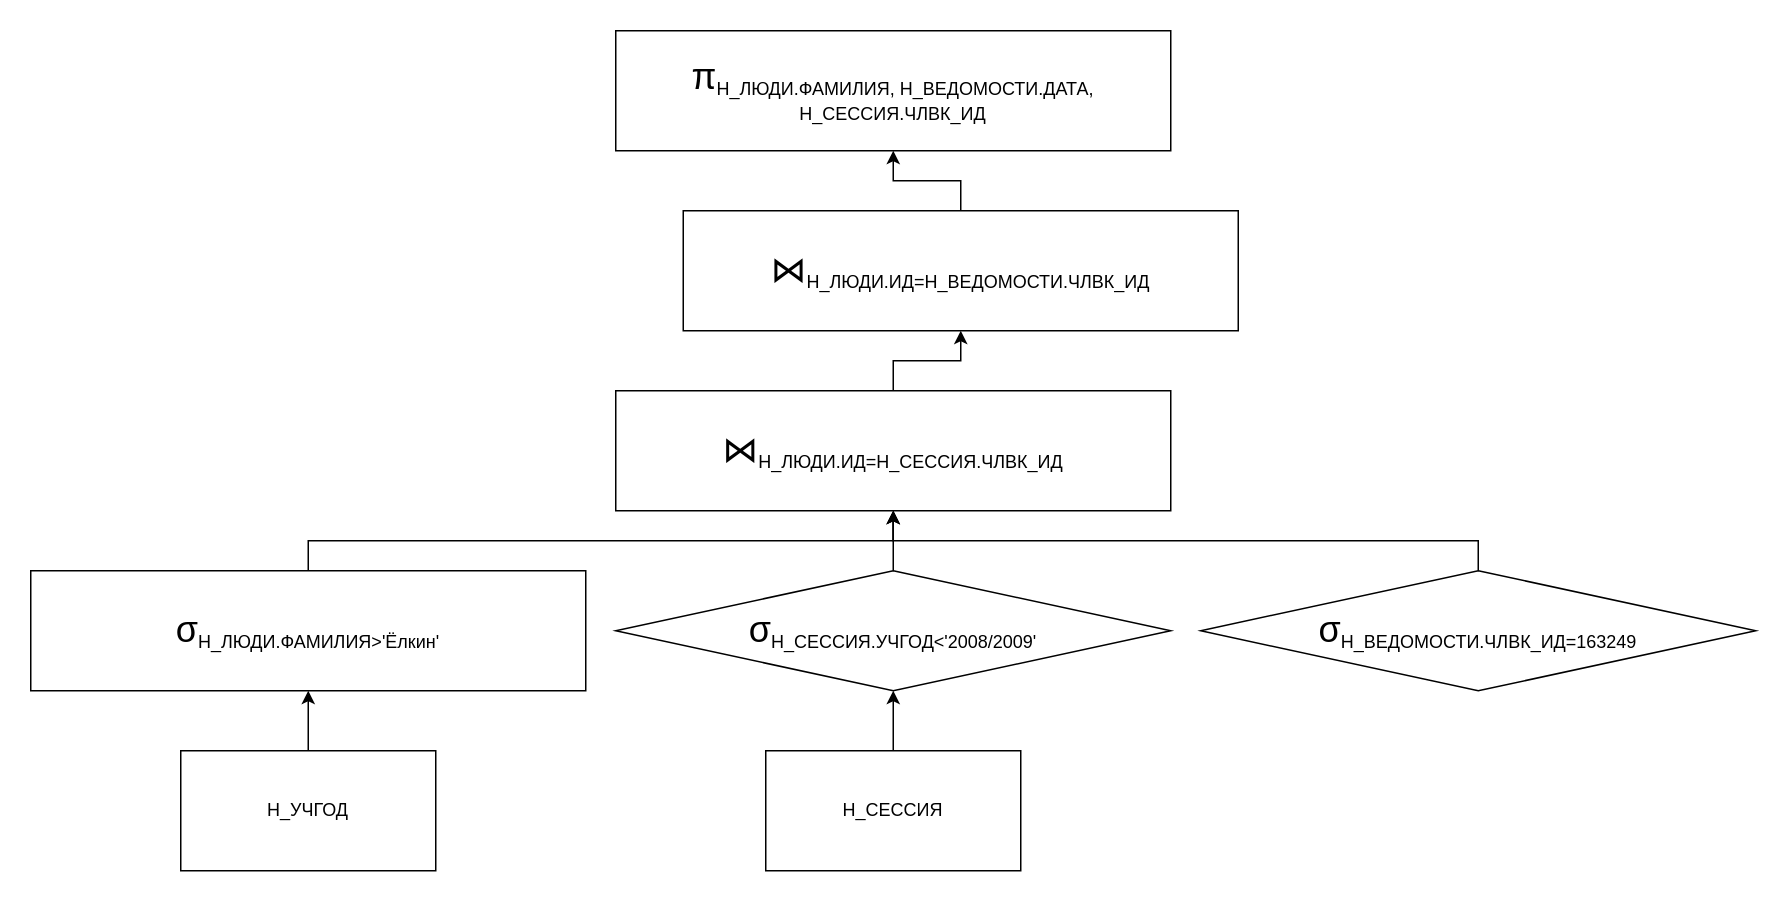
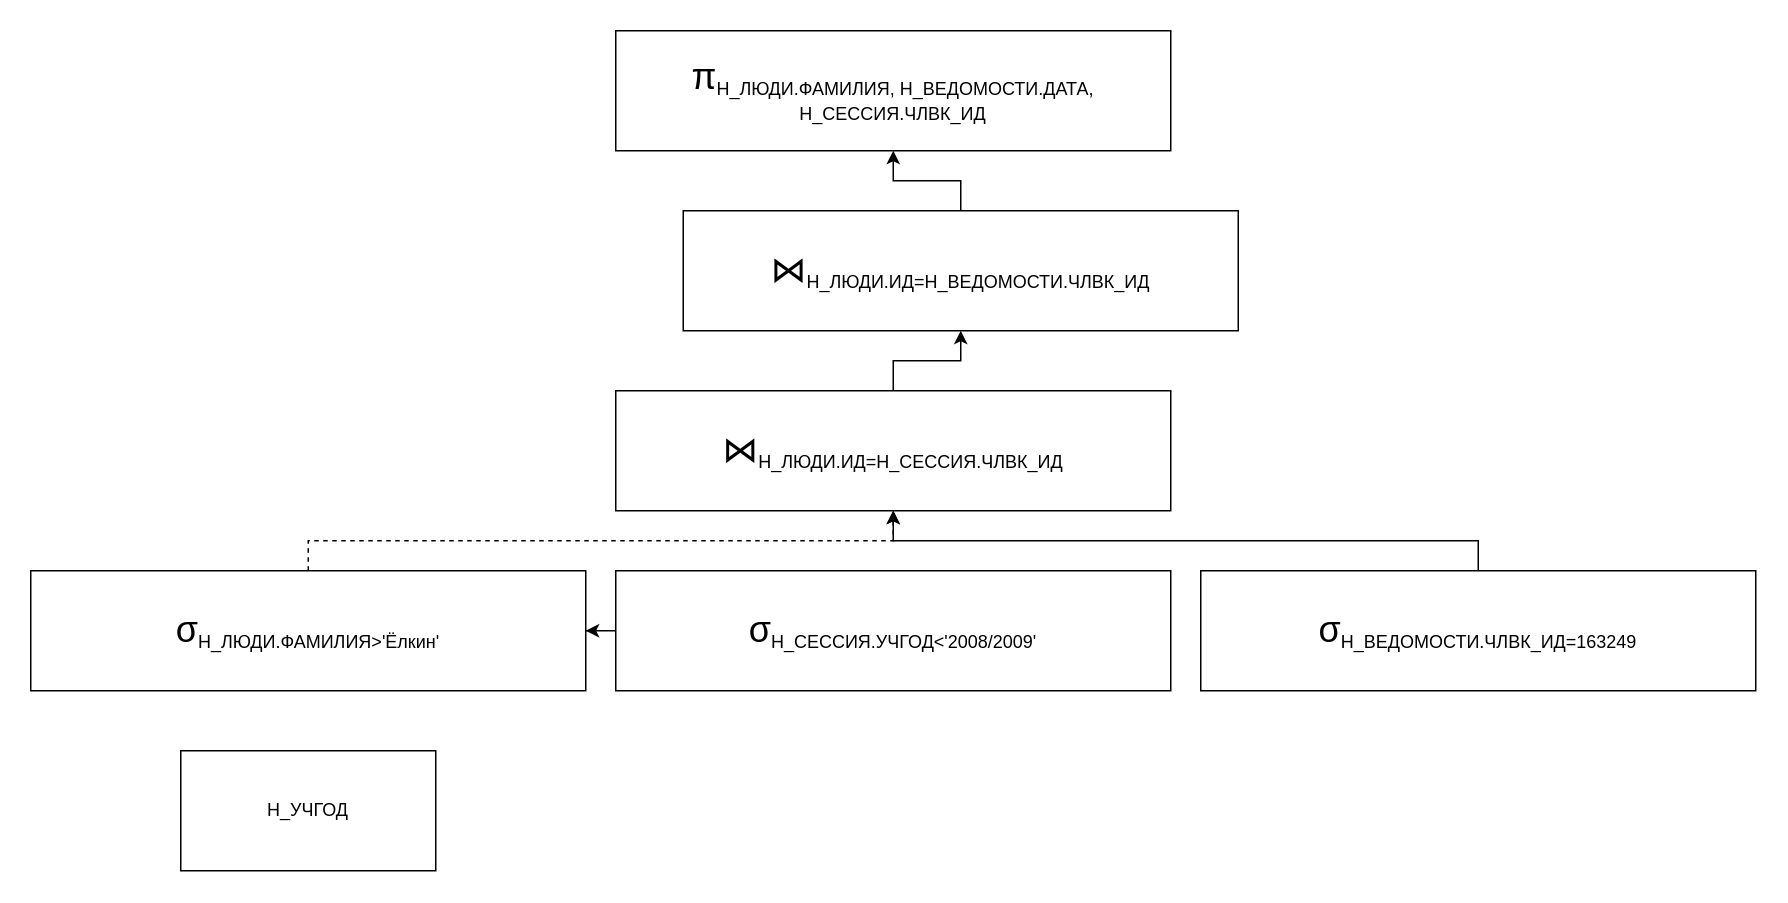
(585, 541) -> (585, 541)
(893, 557) -> (596, 631)
(893, 631) -> (893, 631)
(1478, 631) -> (1478, 631)
(308, 726) -> none
(893, 726) -> none
(893, 811) -> none
